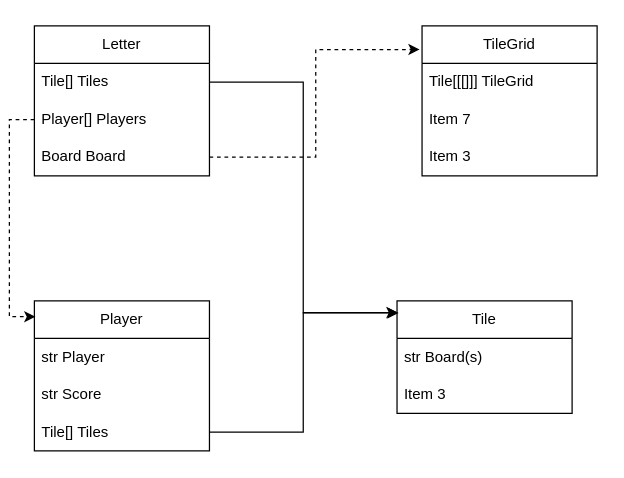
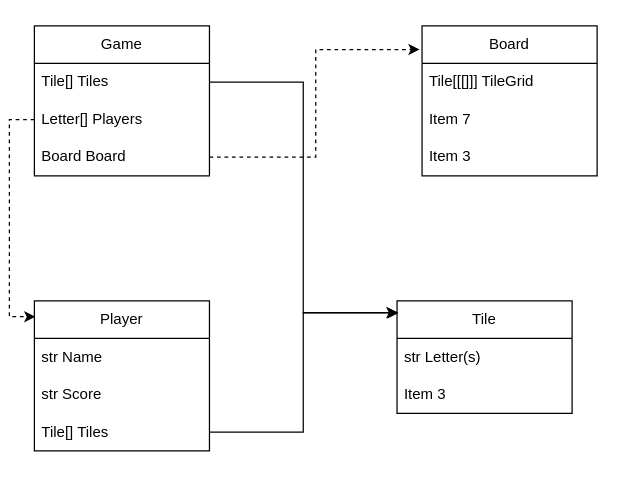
(122, 44) -> (122, 44)
(509, 44) -> (509, 44)
(103, 119) -> (105, 119)
(80, 357) -> (74, 357)
(453, 357) -> (457, 357)
